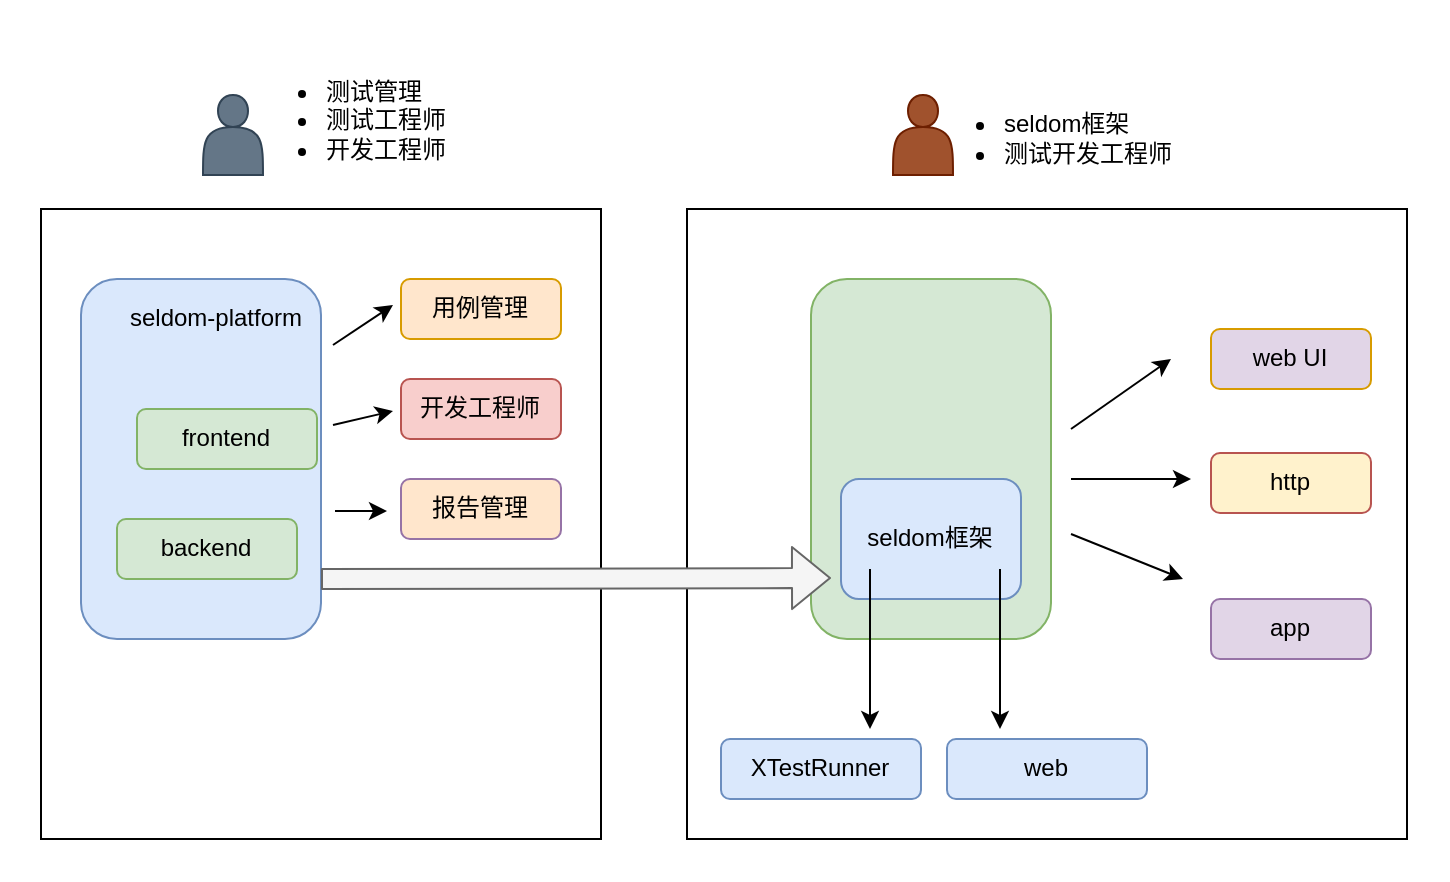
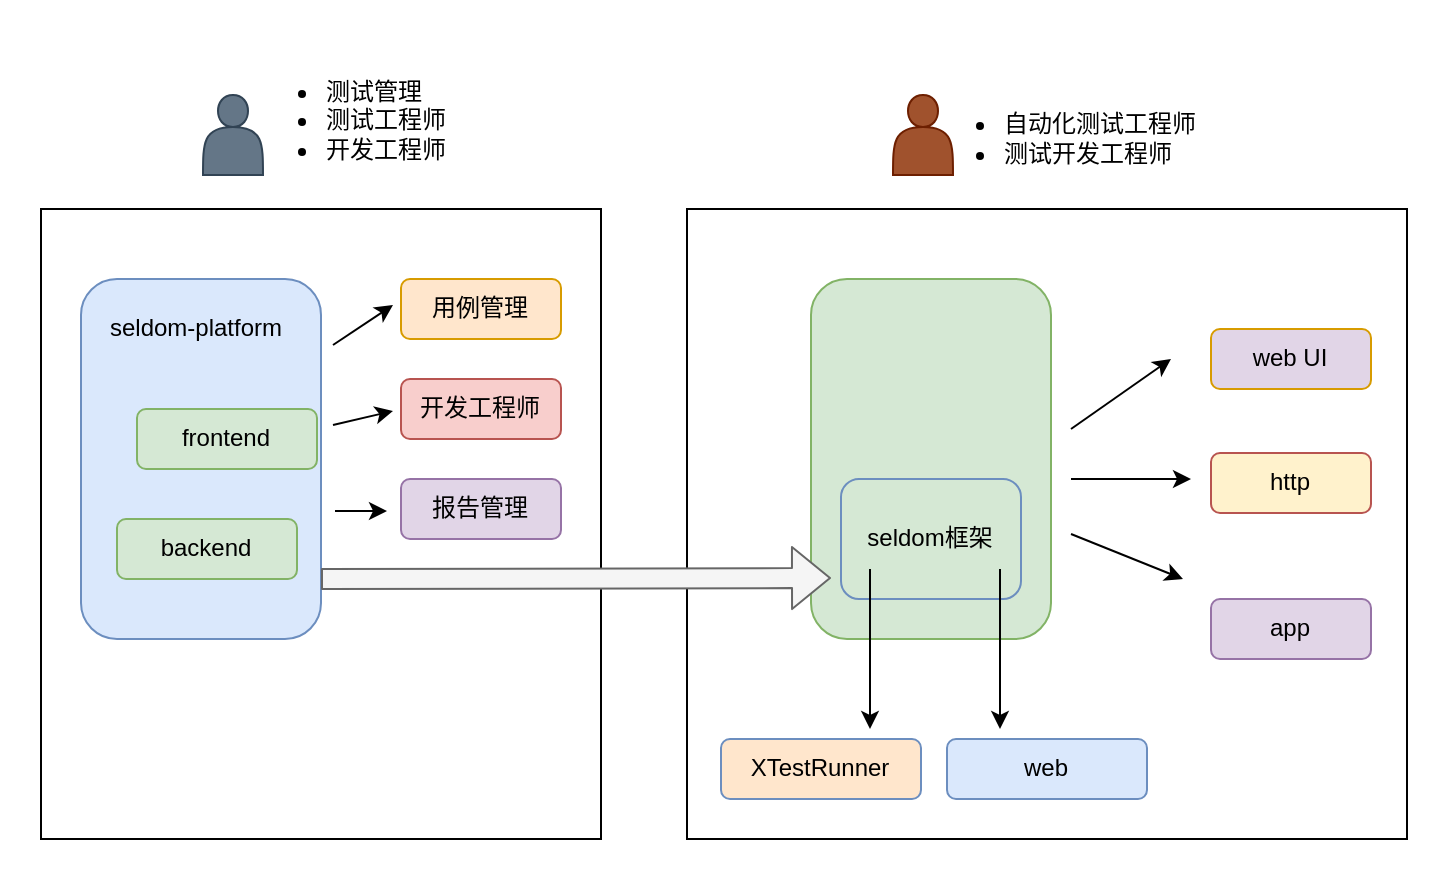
(1009, 139) -> (1021, 139)
(217, 319) -> (197, 329)
(481, 509) -> (481, 509)
(931, 539) -> (931, 539)
(821, 769) -> (821, 769)
